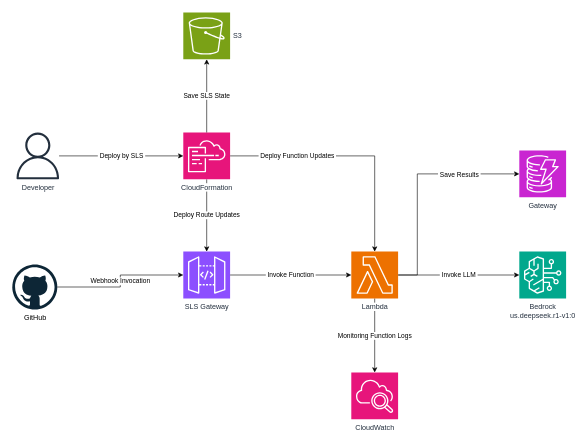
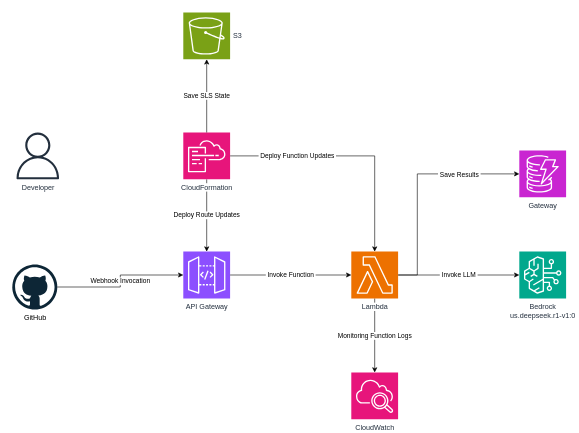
(121, 156) -> none
(207, 307) -> (207, 307)
